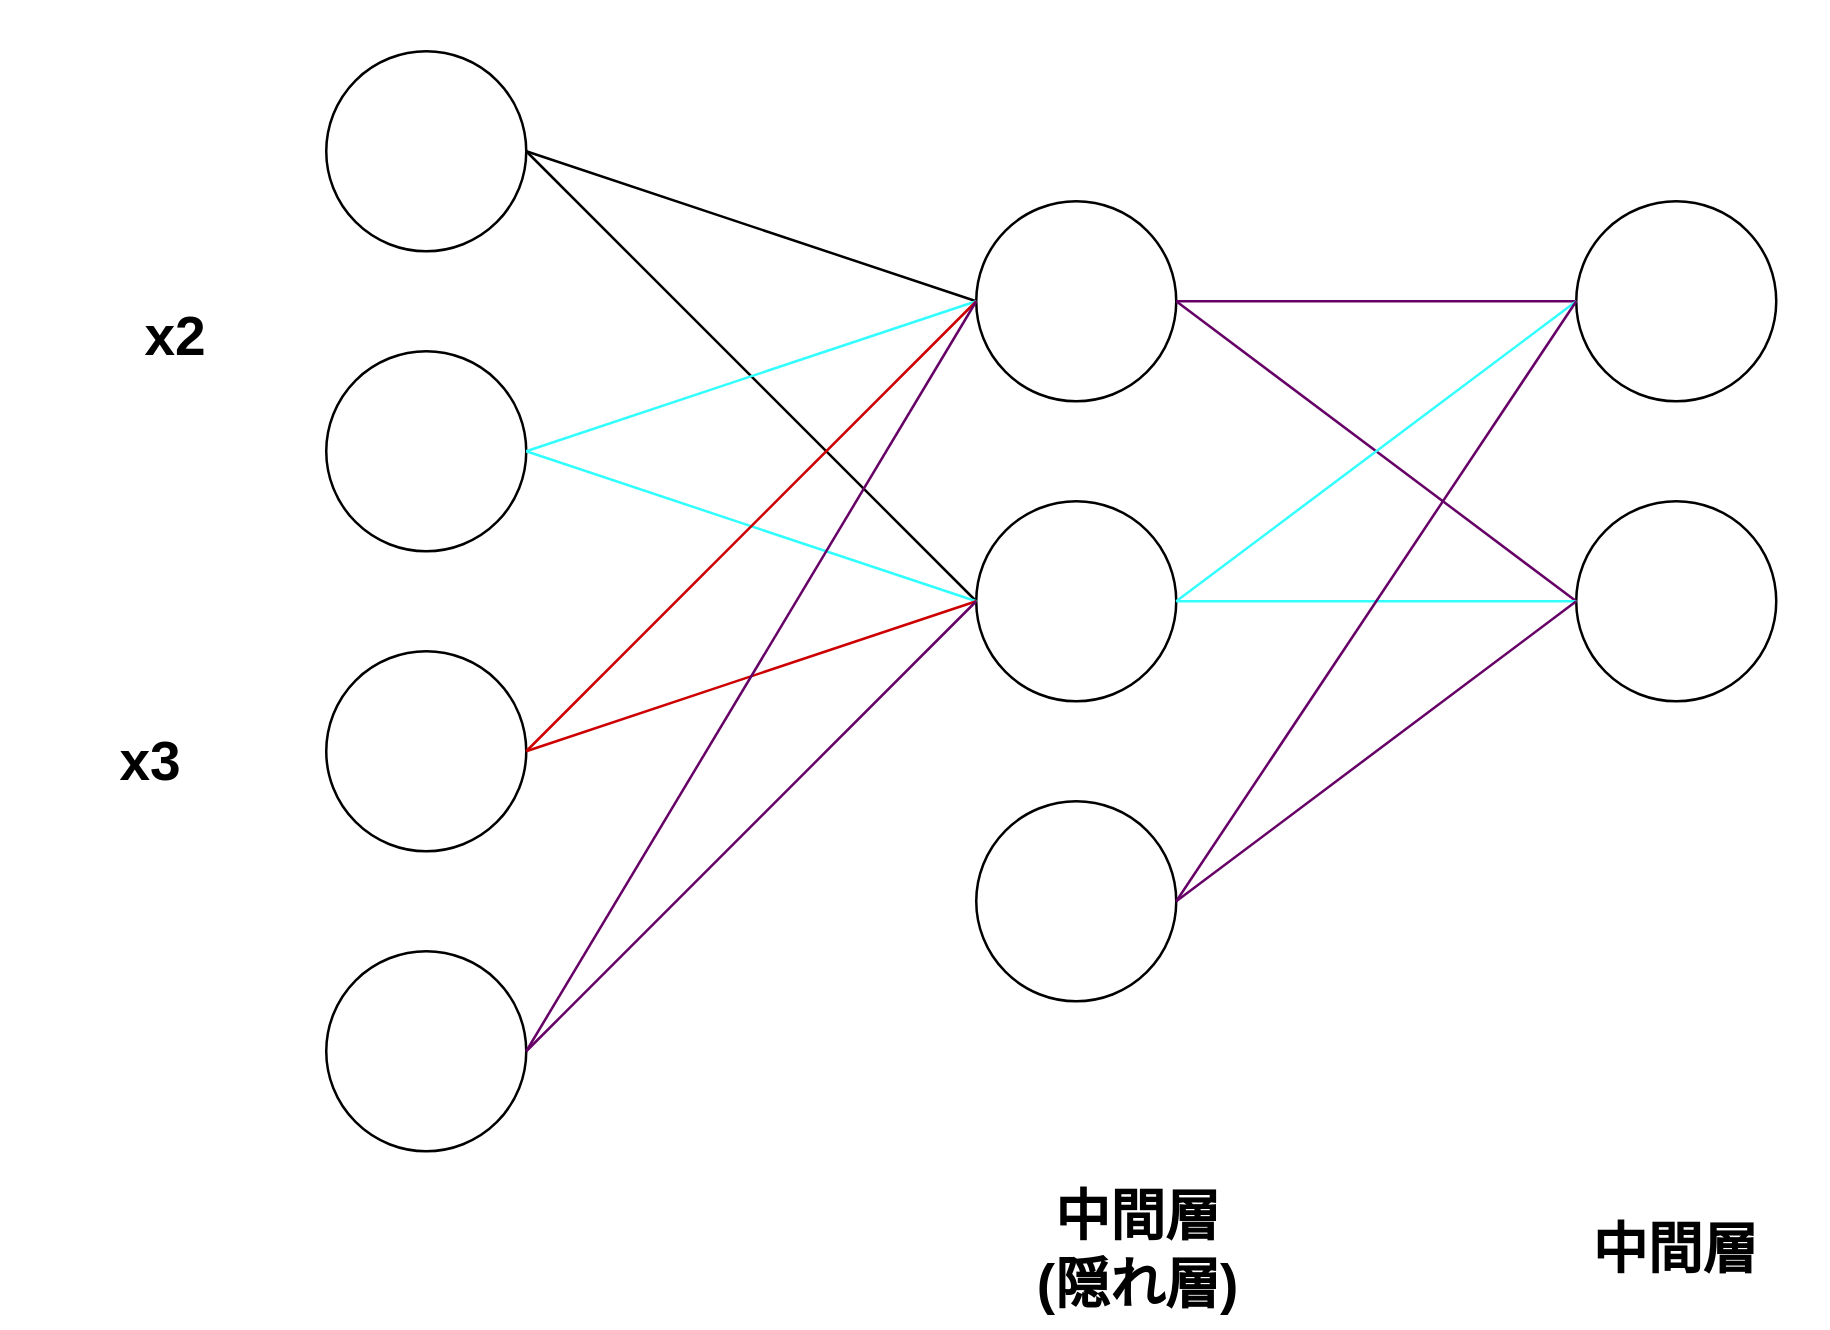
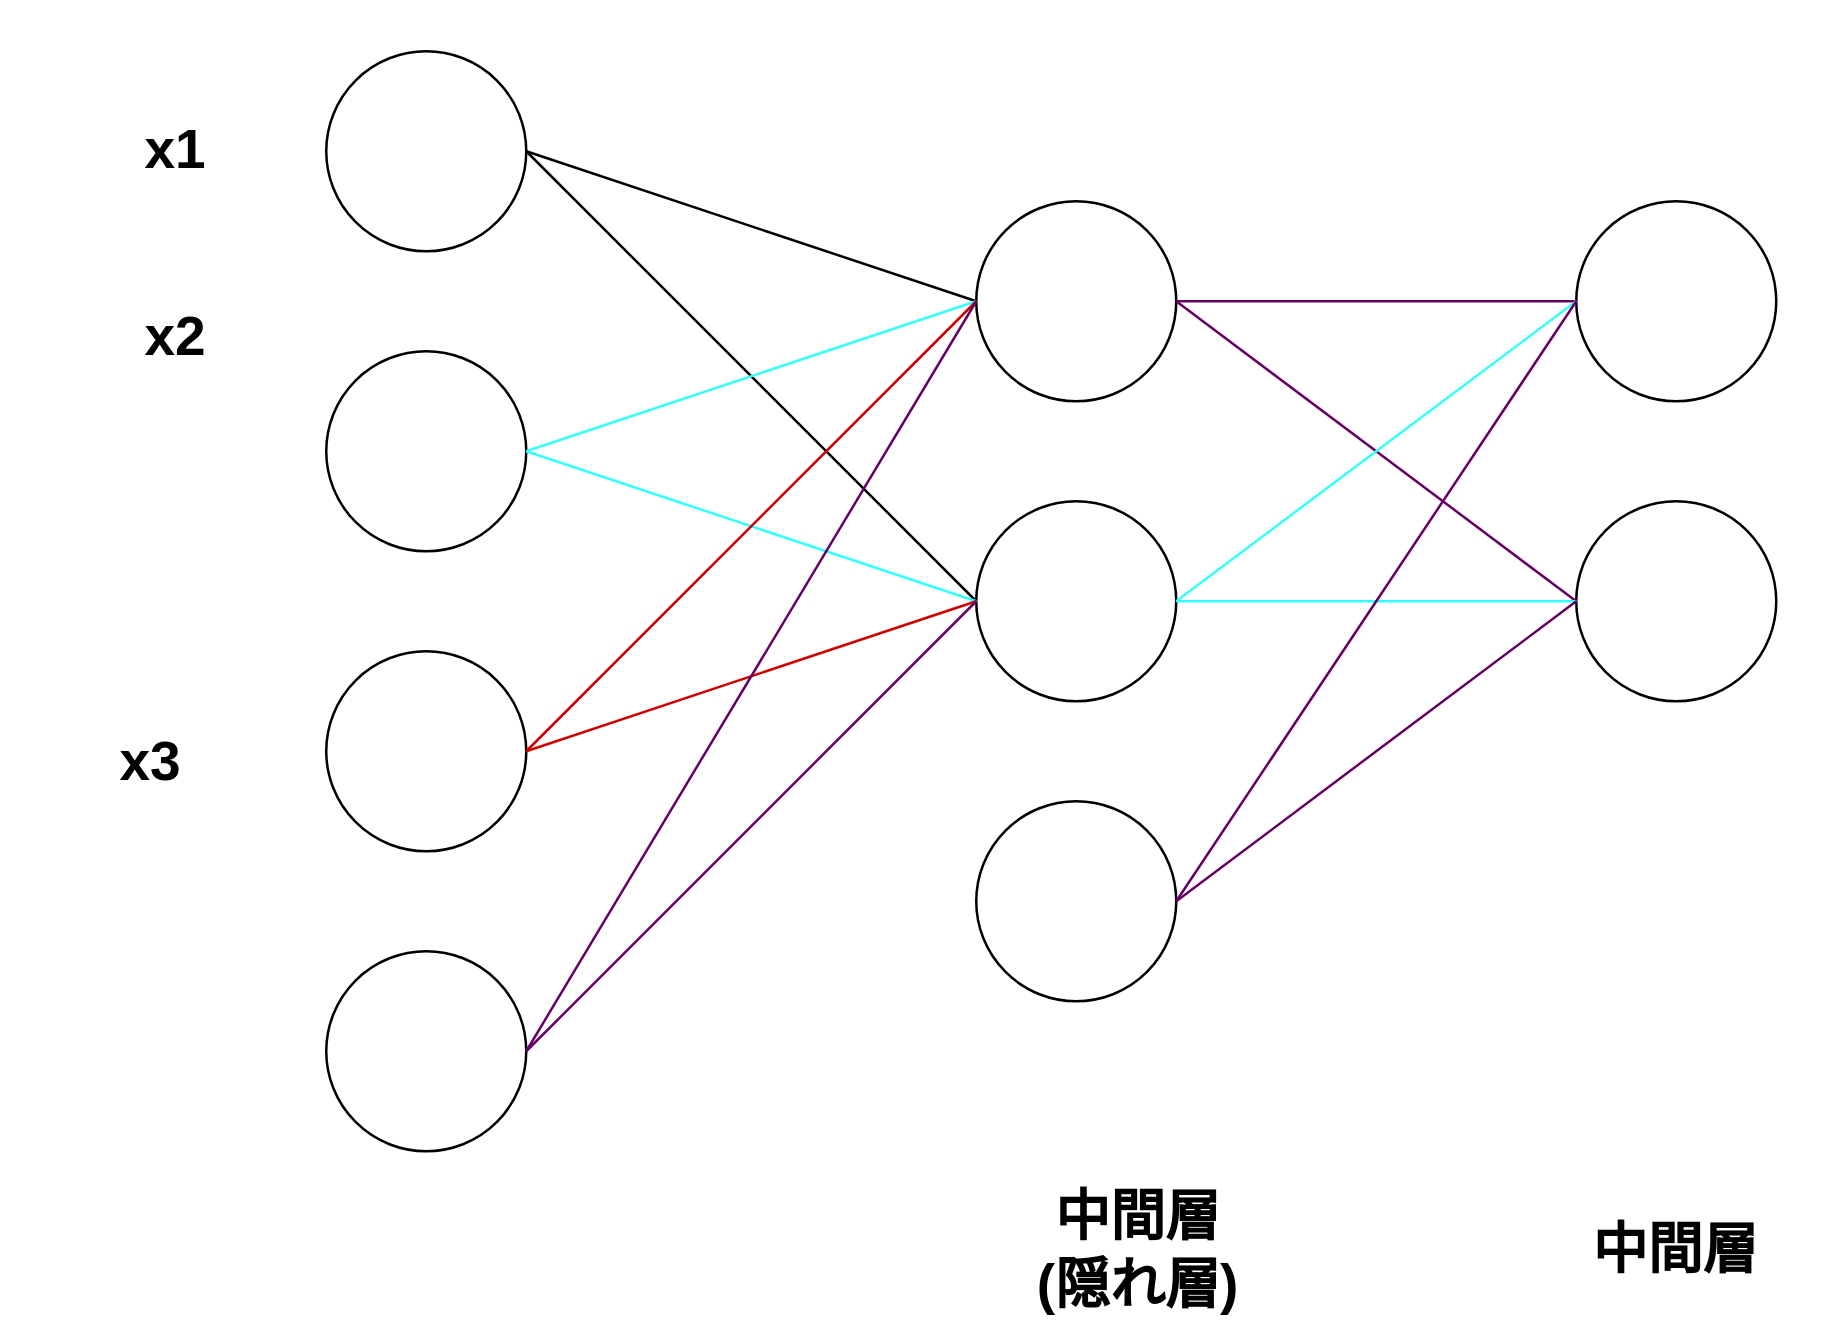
none -> (176, 151)
